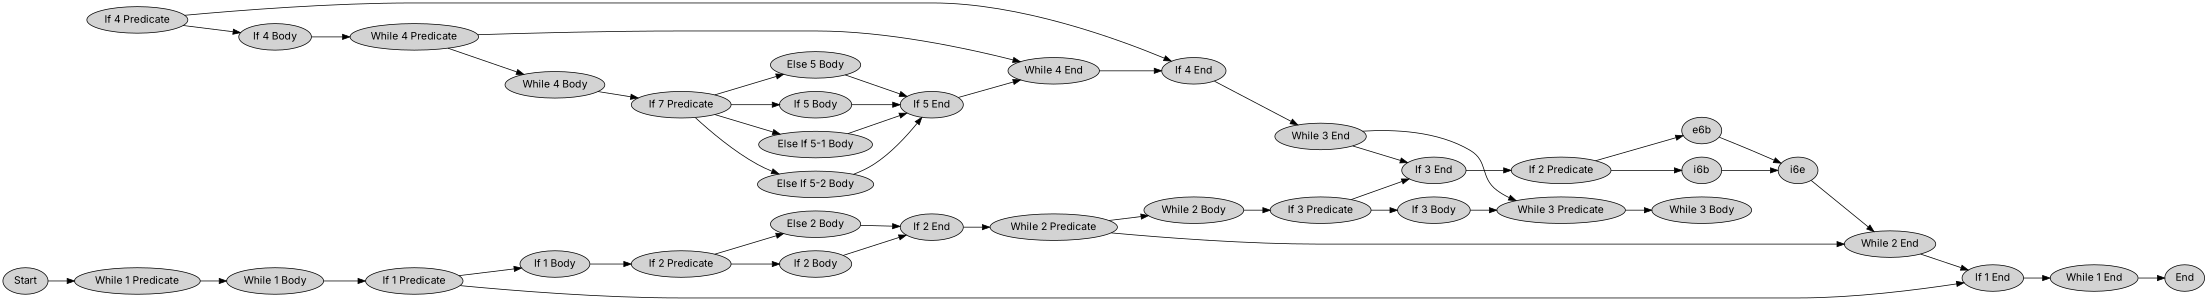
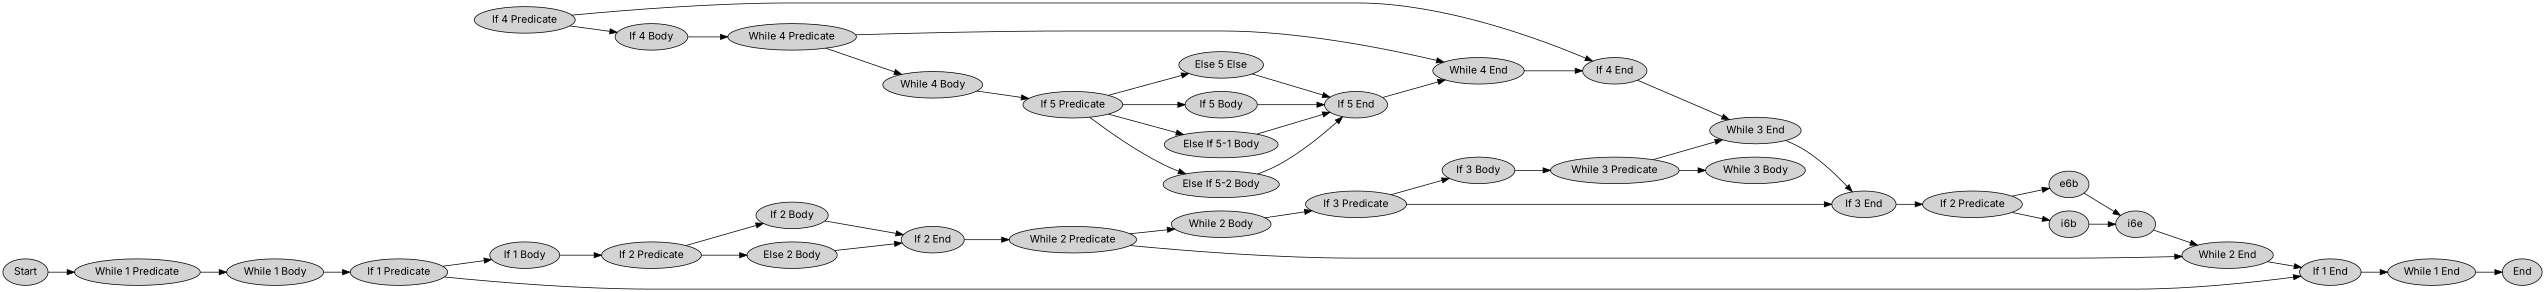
(816, 65) -> (1221, 65)
(681, 105) -> (1073, 105)
(1449, 141) -> (1684, 151)
